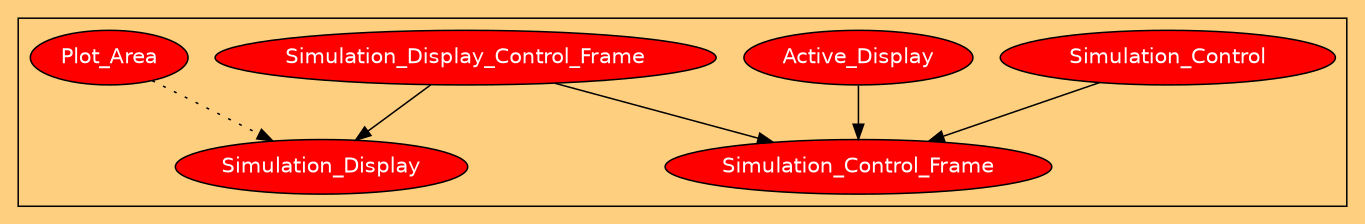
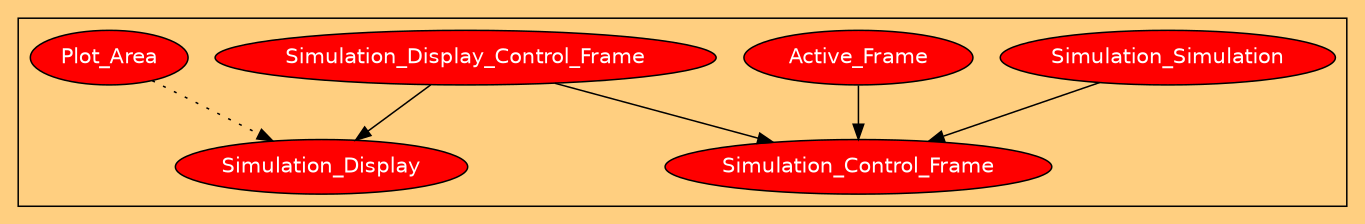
(858, 58) -> (858, 58)
(1168, 58) -> (1168, 58)
